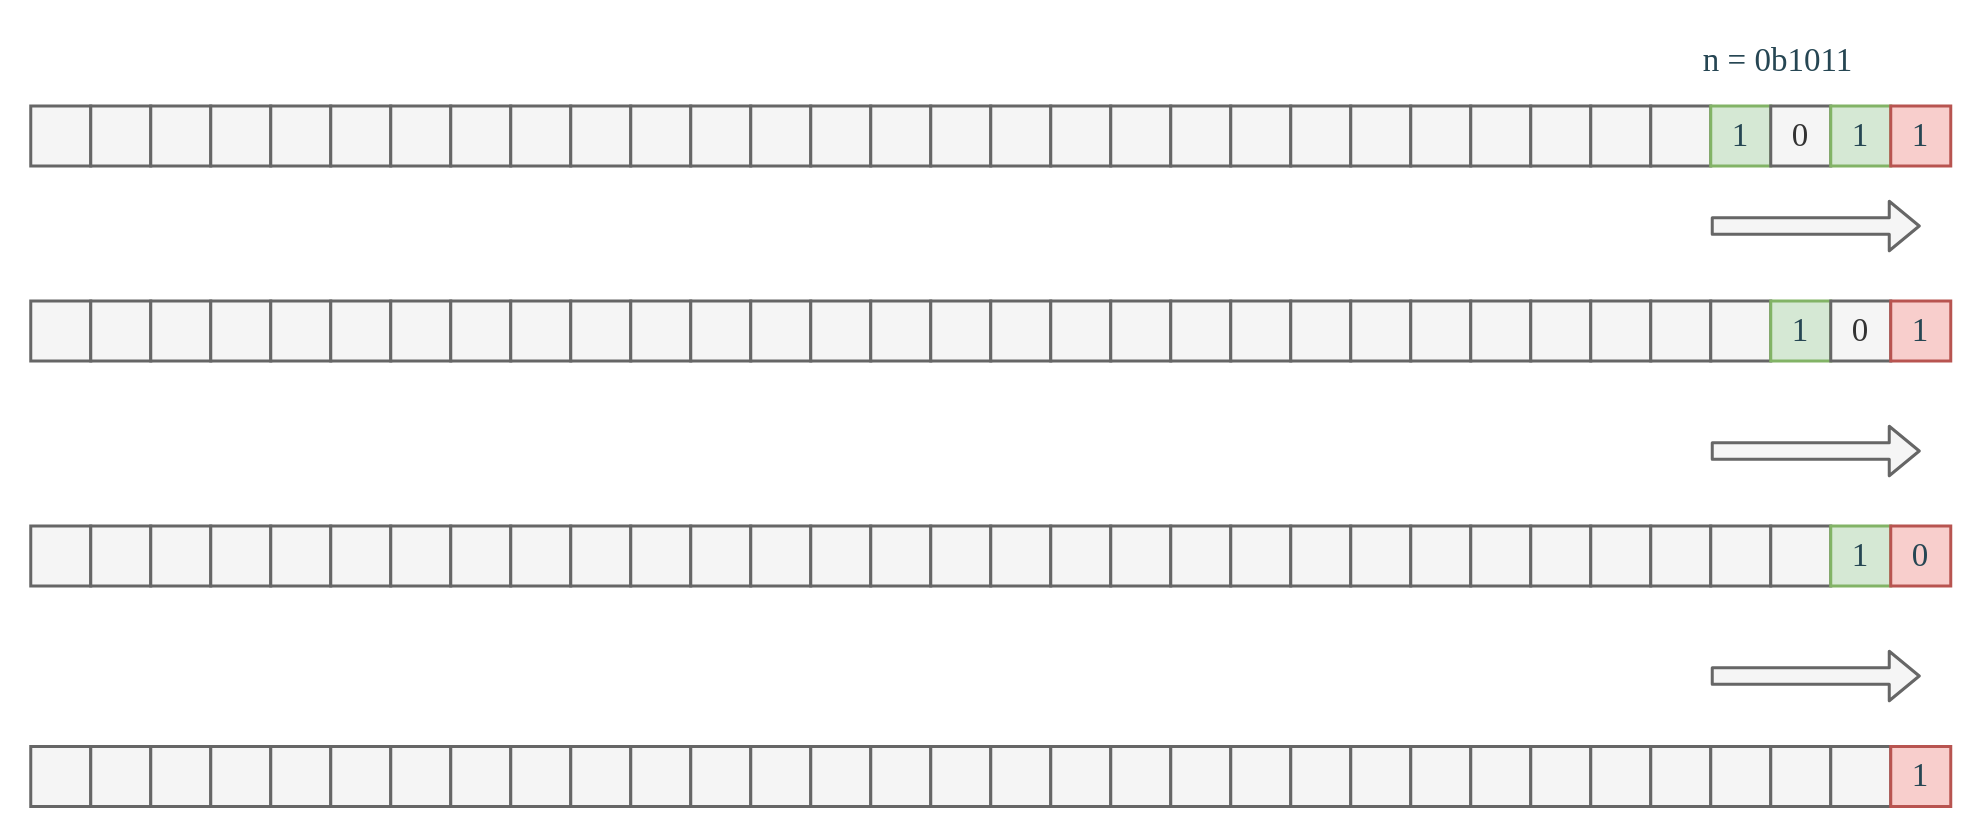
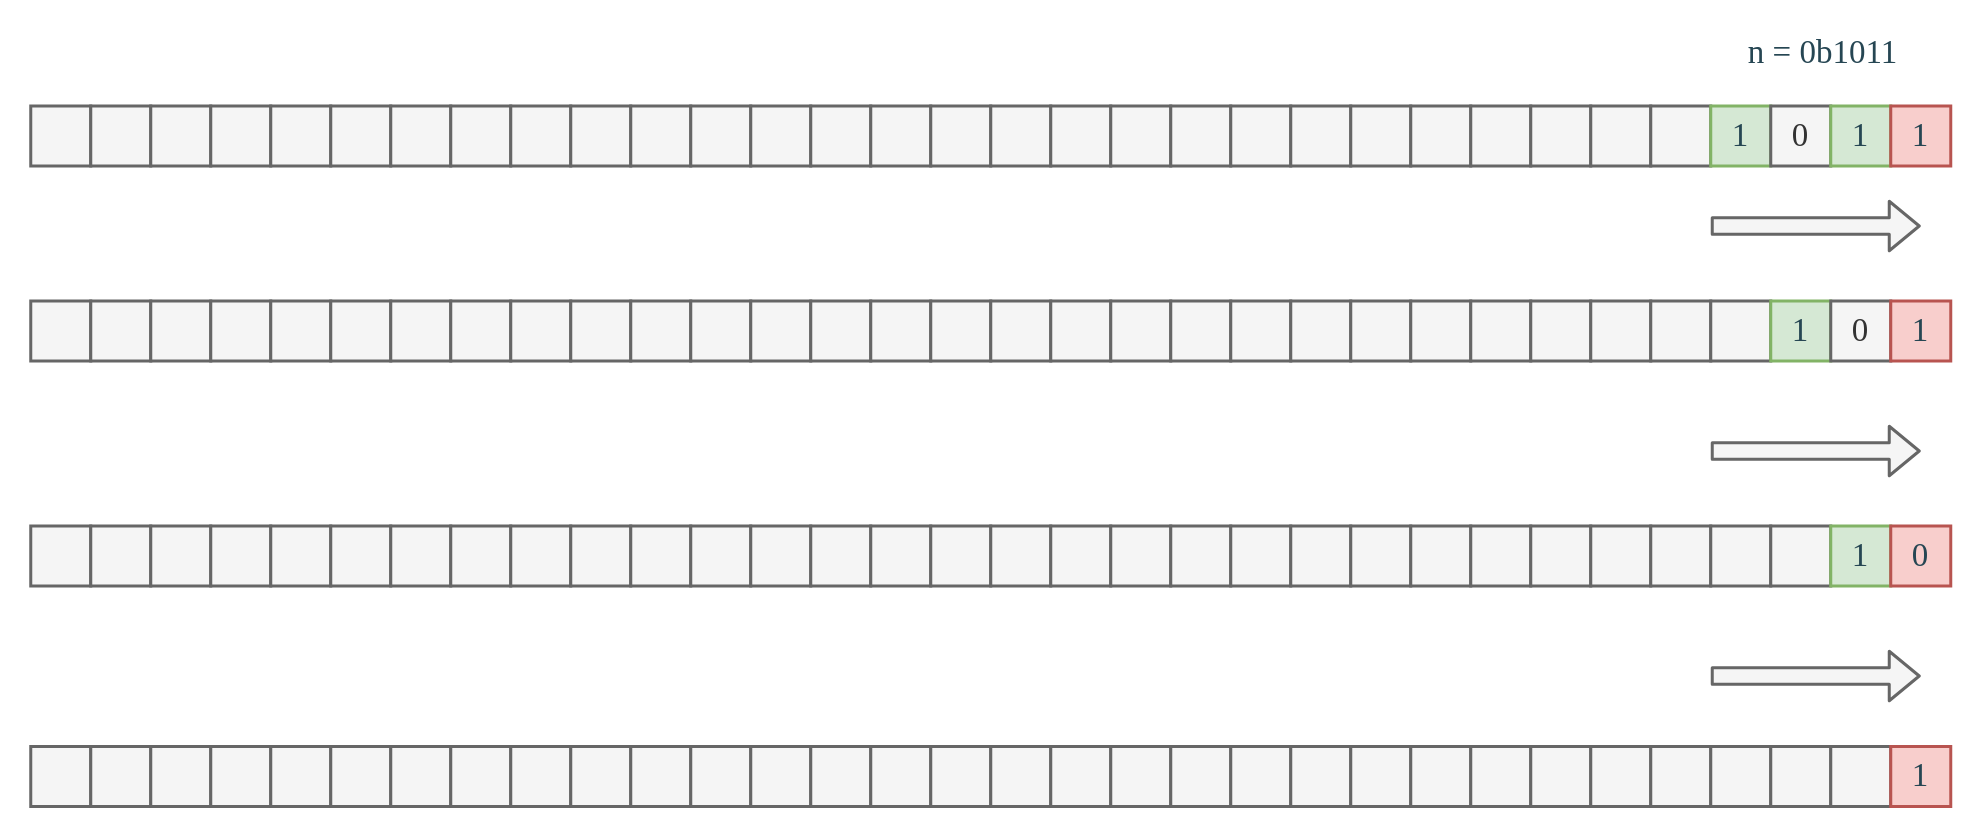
(1778, 61) -> (1823, 53)
